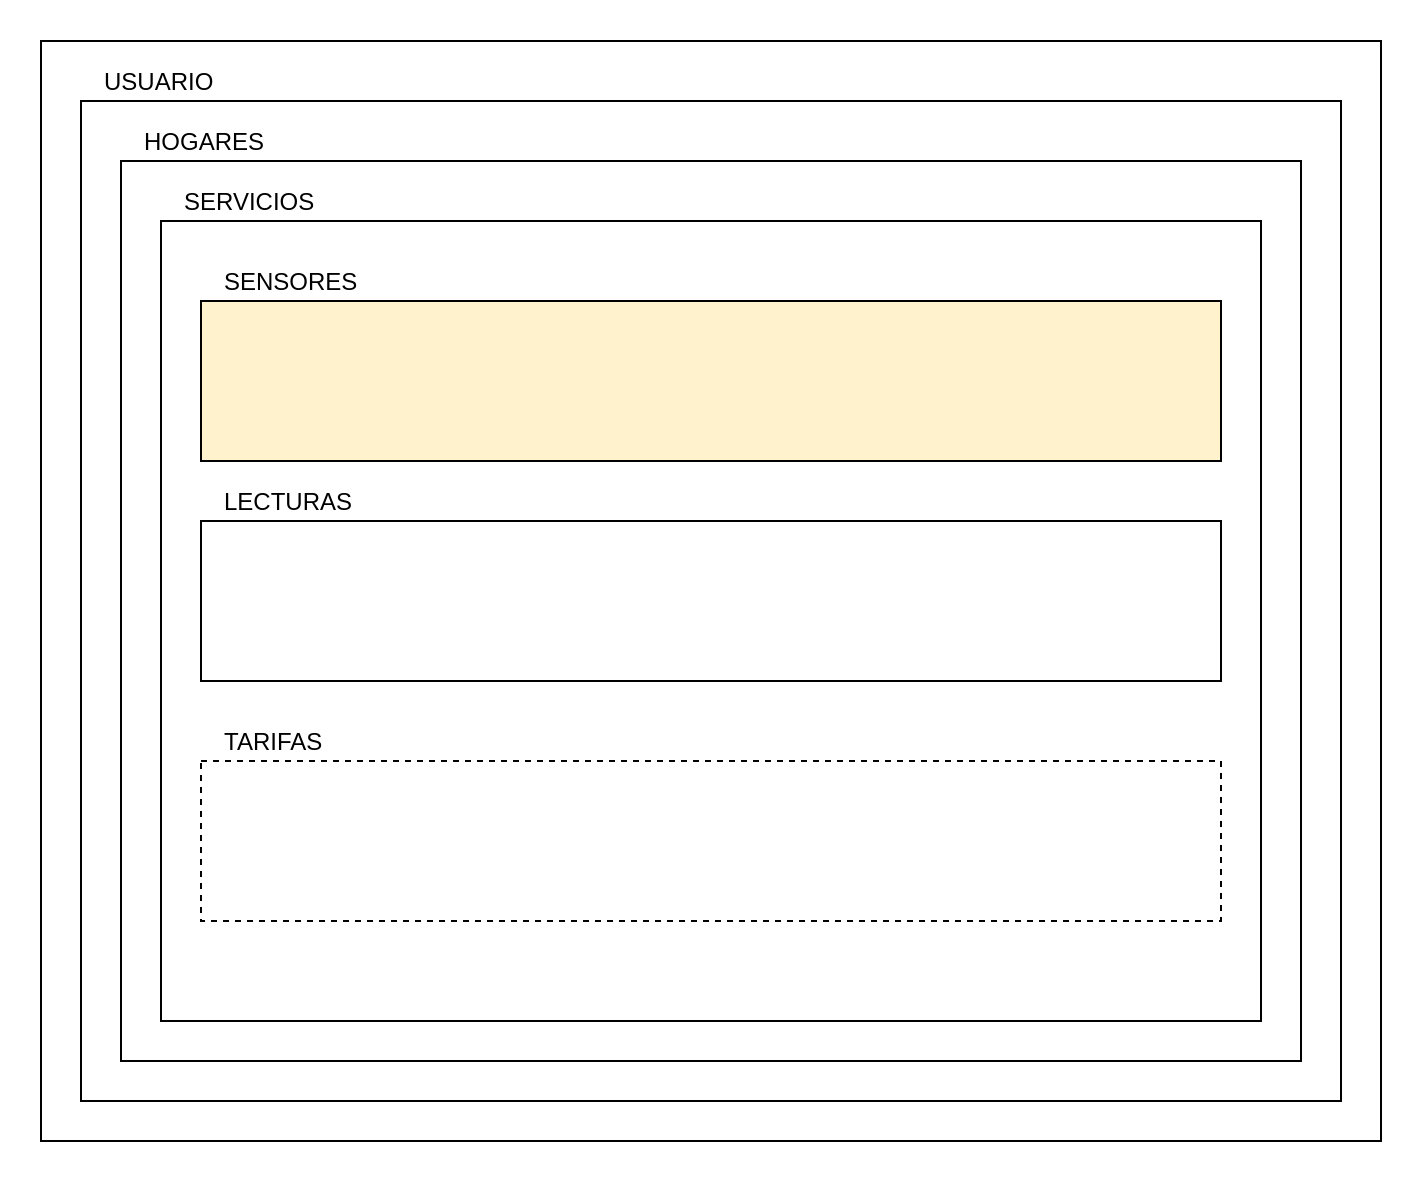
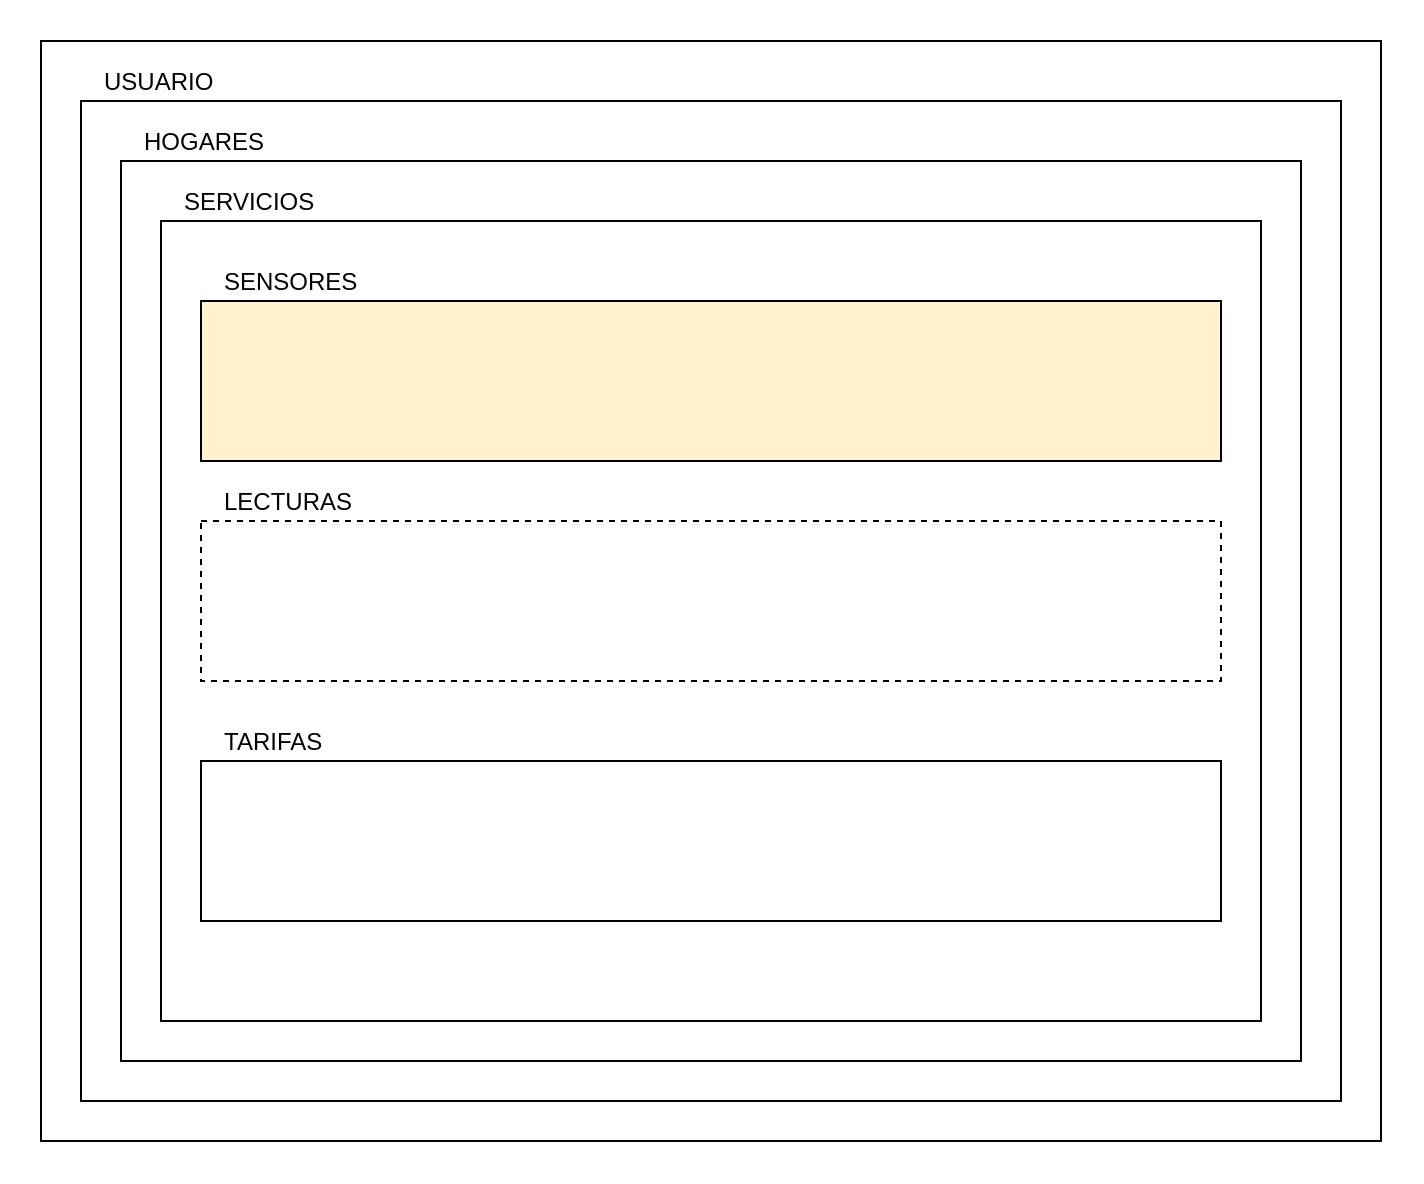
(711, 601) -> (711, 601)
(711, 841) -> (711, 841)
